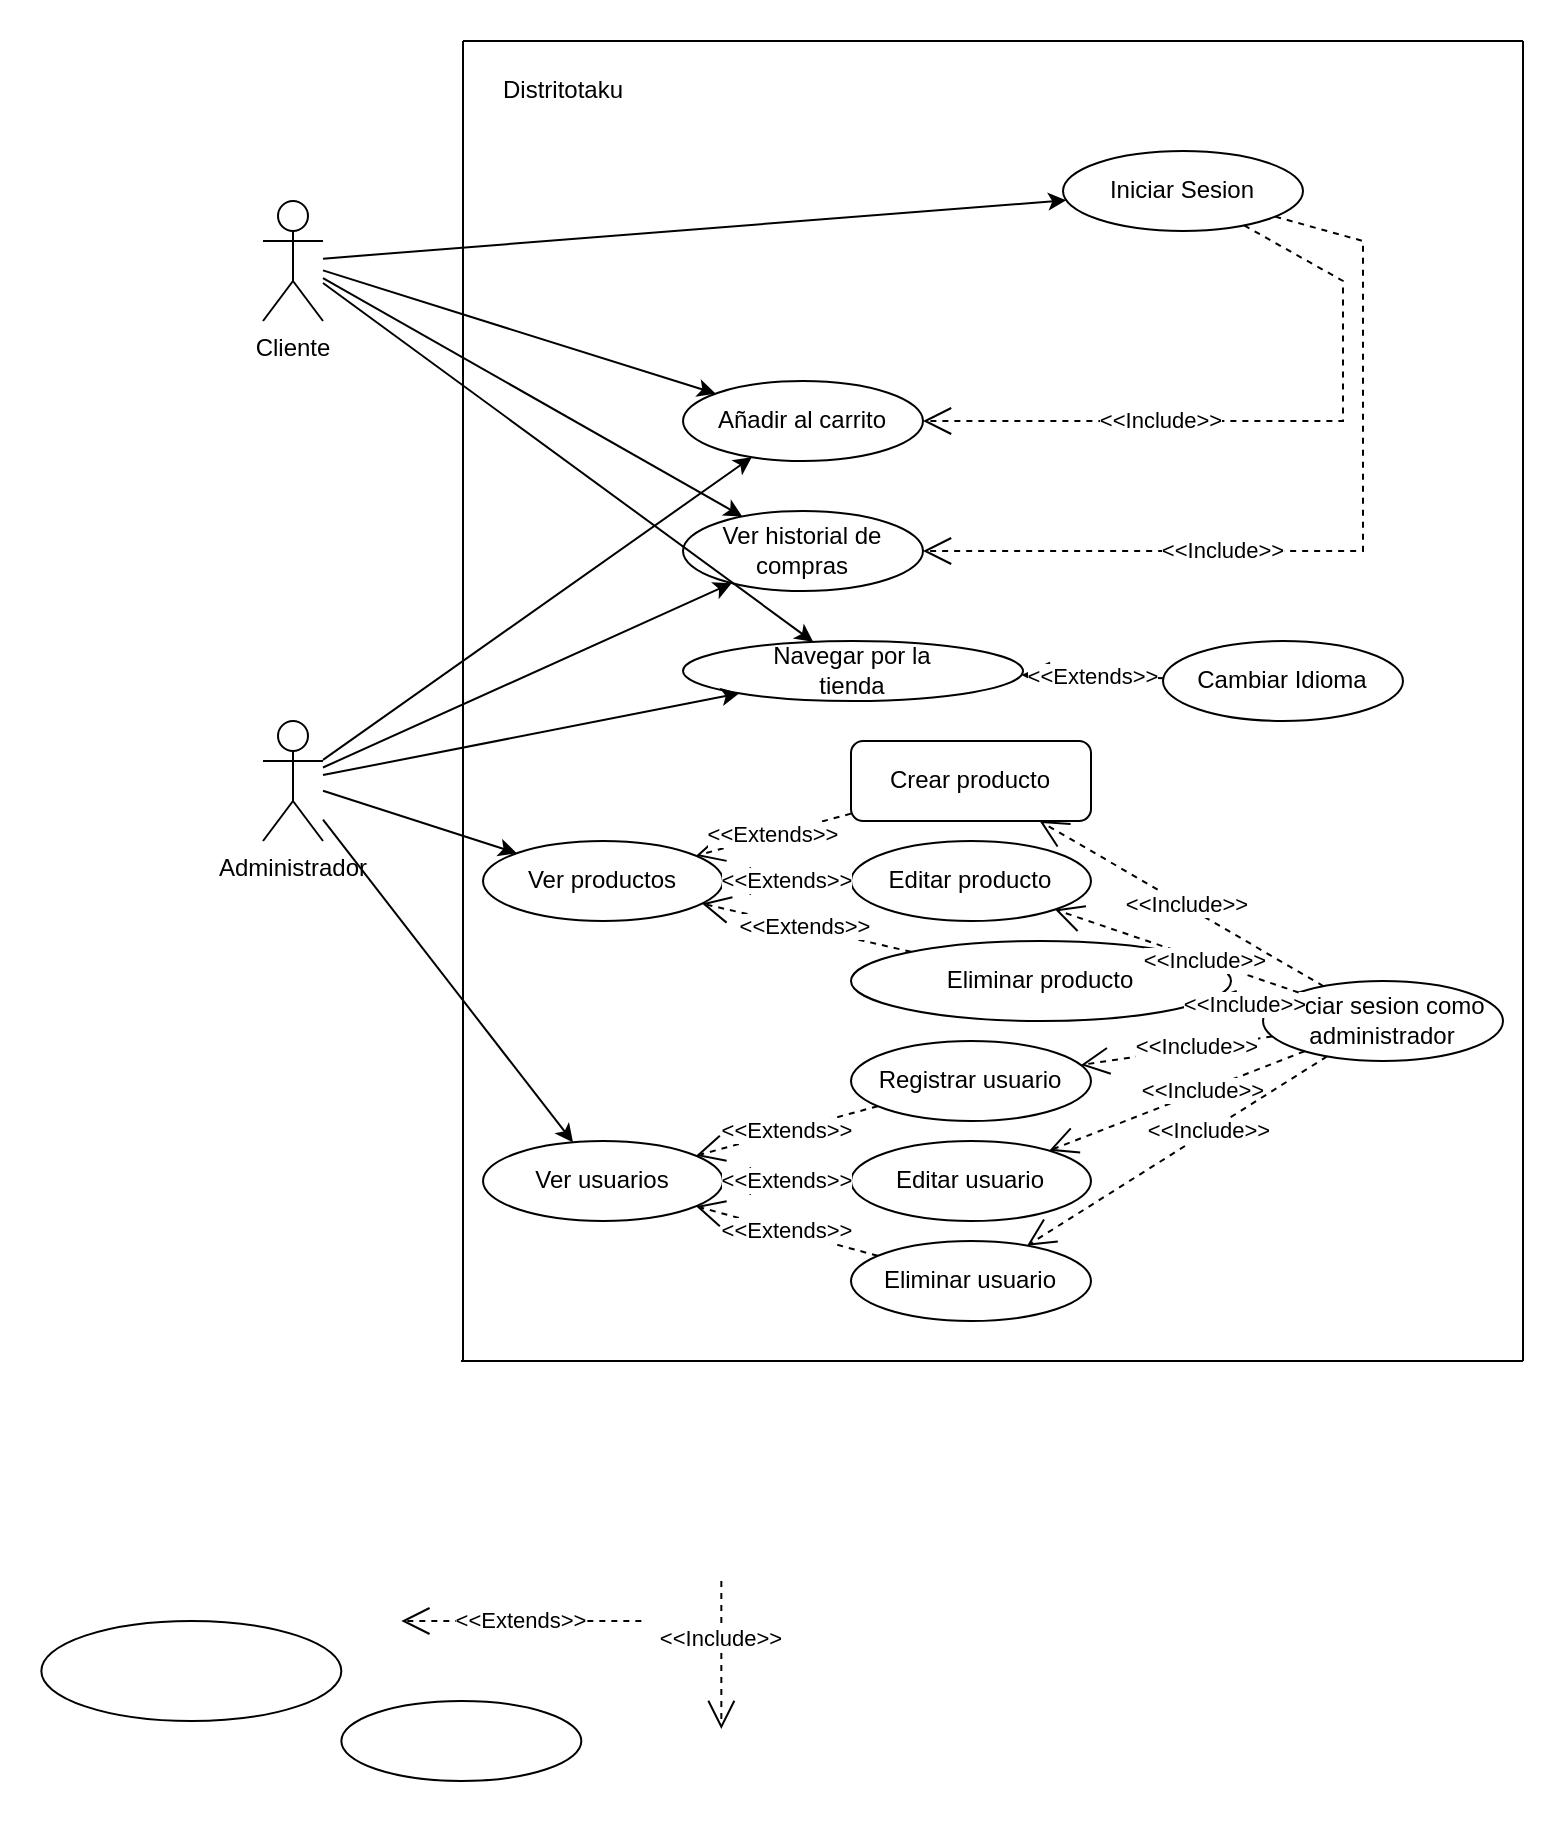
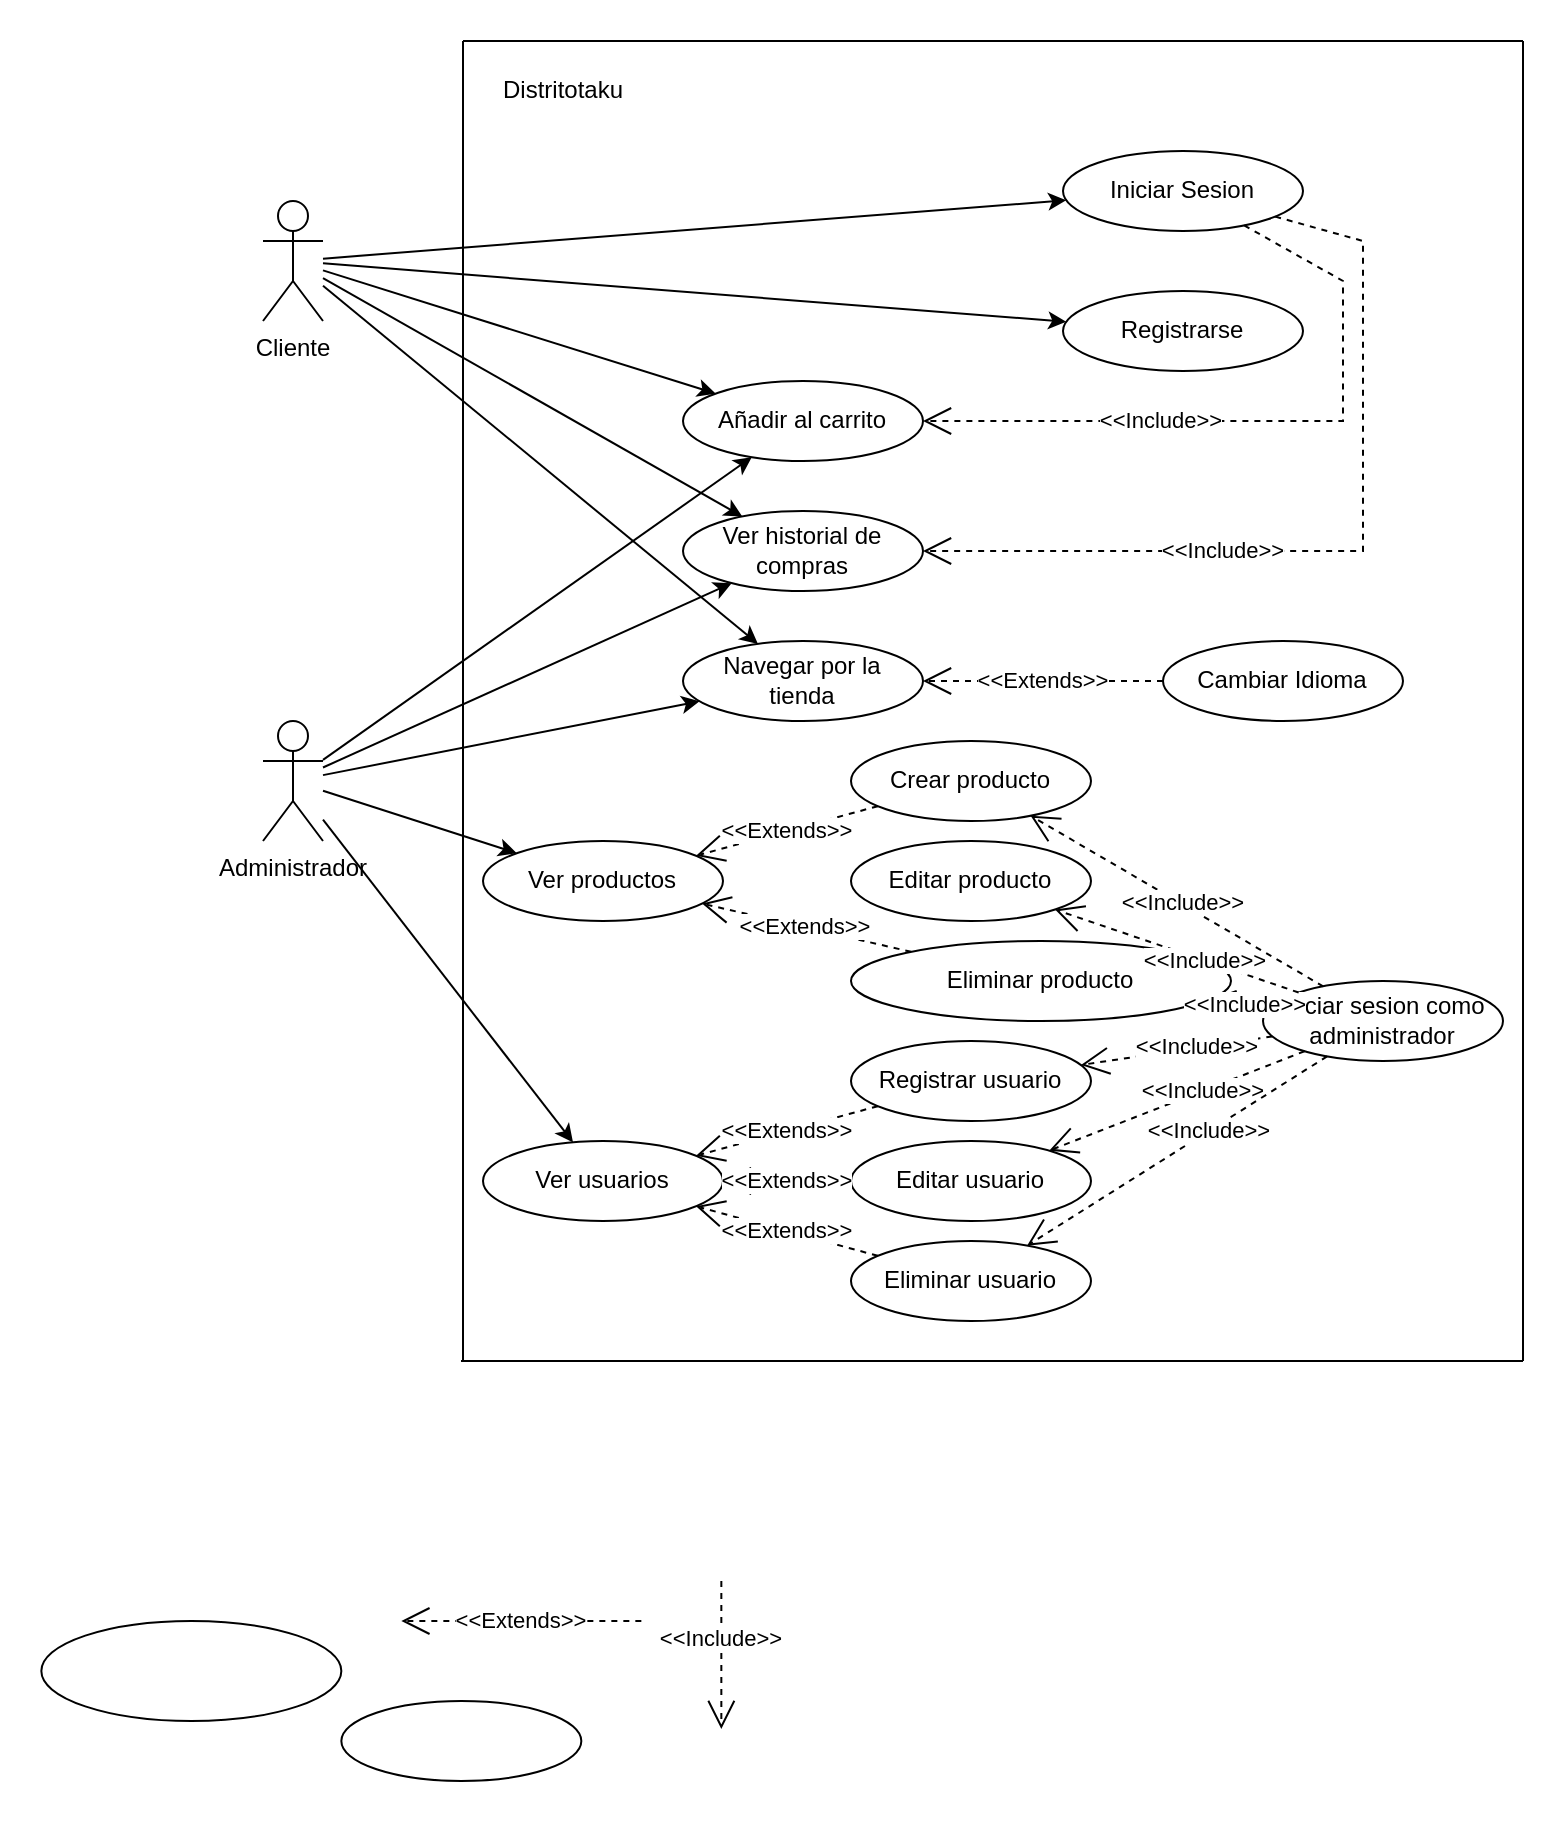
none -> (688, 292)
none -> (1183, 331)
(853, 671) -> (803, 681)
(971, 781) -> (971, 781)
(790, 881) -> none
